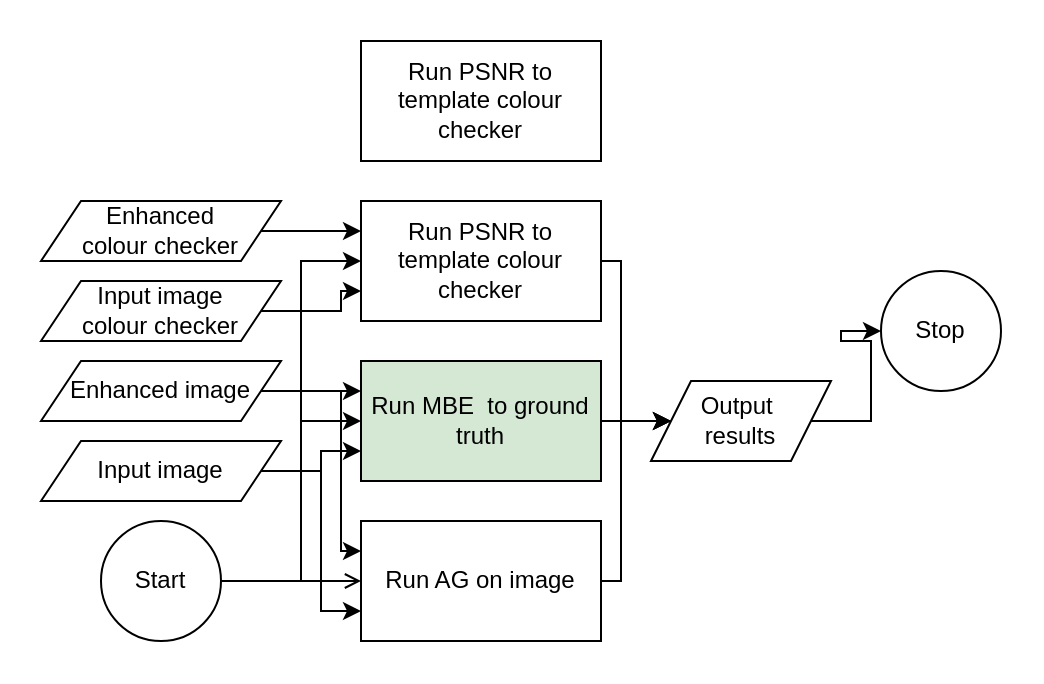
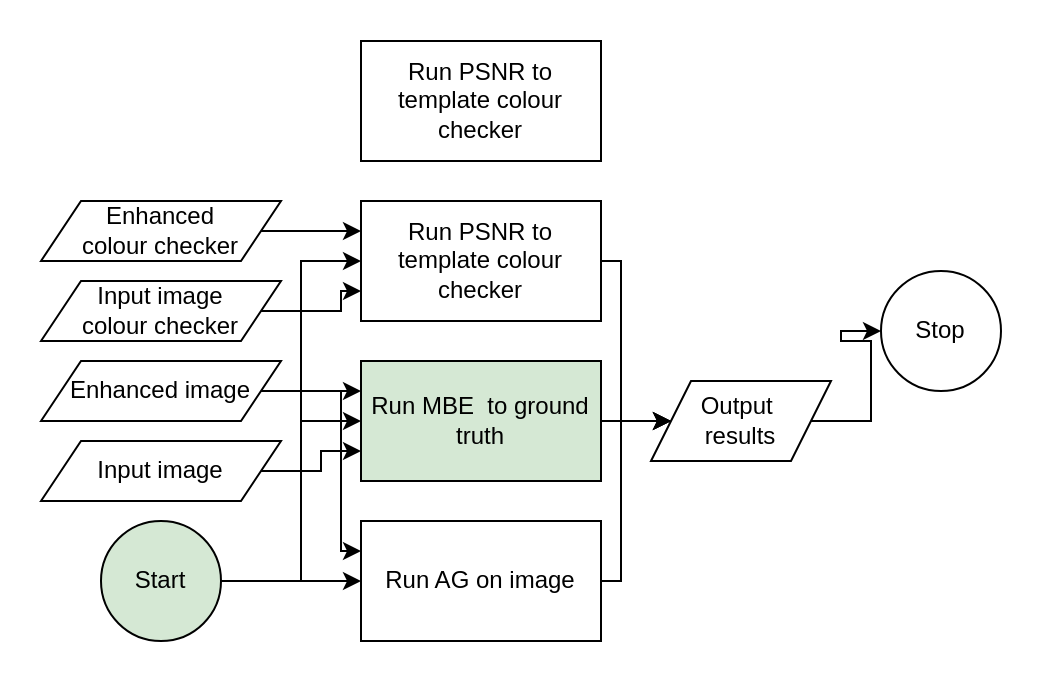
(321, 556) -> none
(161, 581) -> (161, 581)
(348, 581) -> (346, 581)
